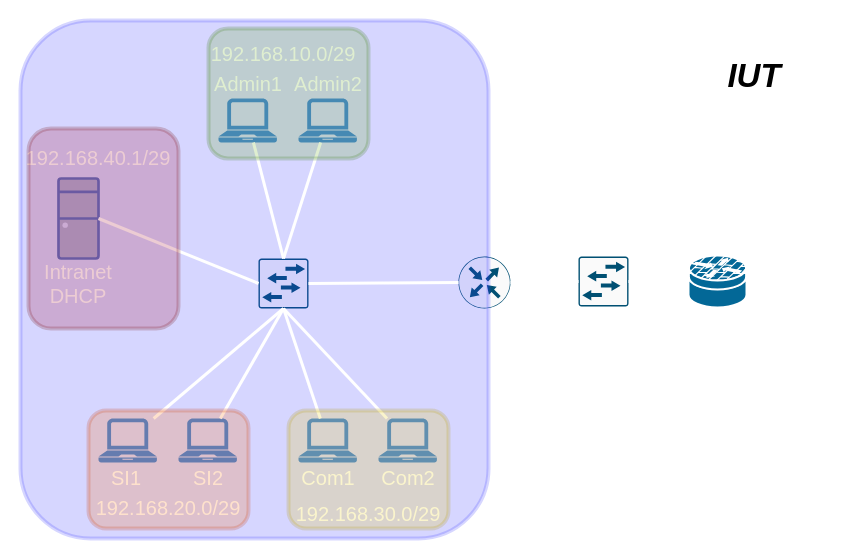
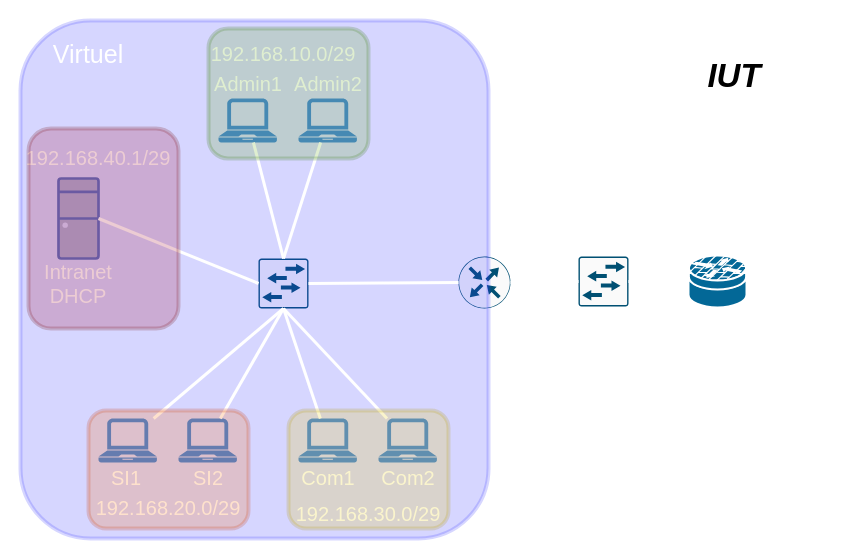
none -> (89, 54)
(755, 76) -> (735, 76)
